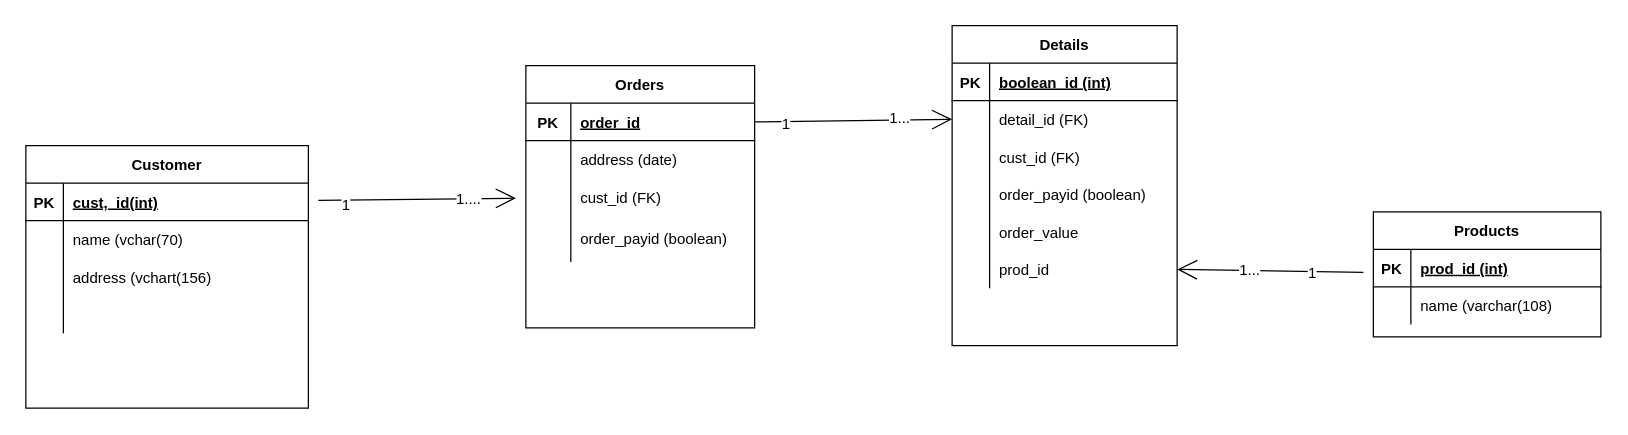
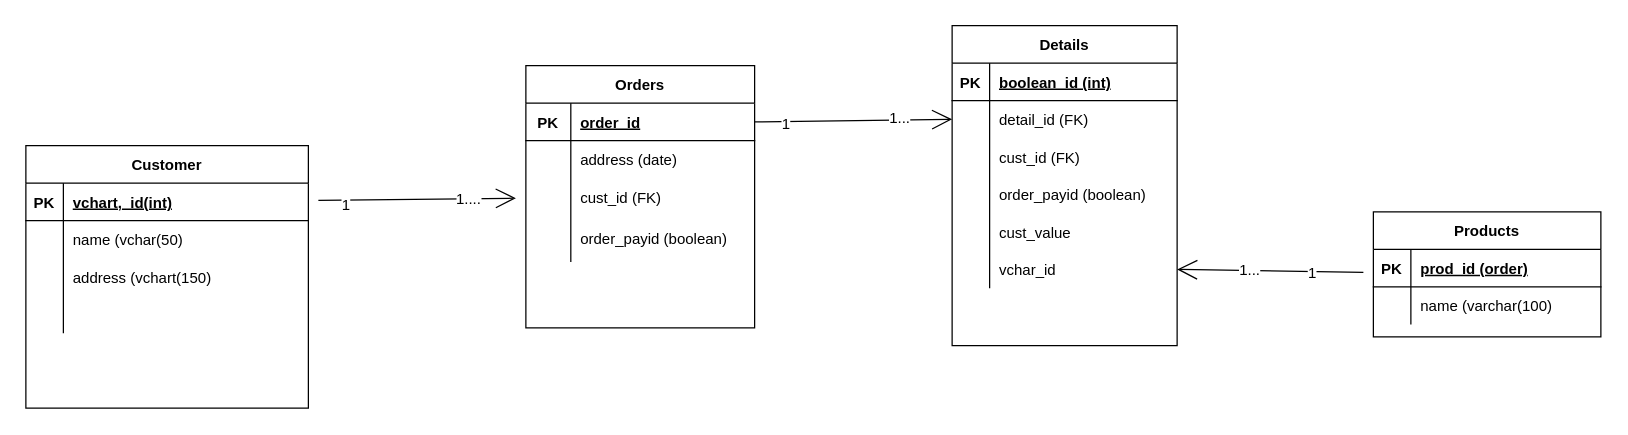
(121, 203) -> (130, 203)
(1043, 233) -> (1039, 233)
(134, 240) -> (134, 240)
(1469, 269) -> (1479, 269)
(1026, 270) -> (1030, 270)
(155, 278) -> (155, 278)
(1494, 306) -> (1494, 306)
